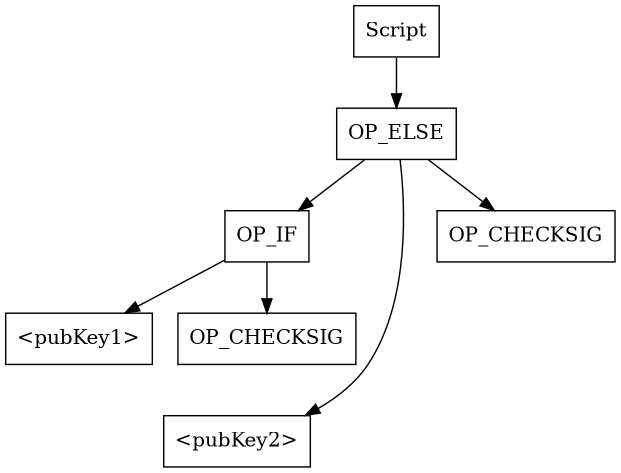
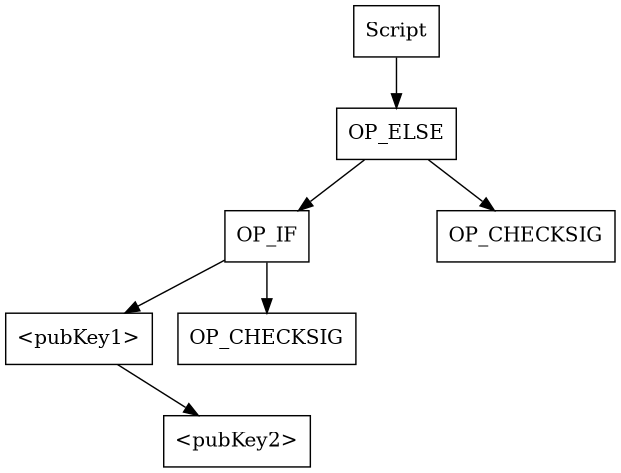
(395, 298) -> (152, 386)
